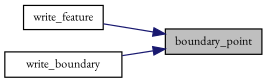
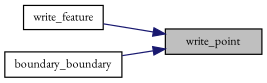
(214, 42) -> (214, 42)
(63, 65) -> (63, 65)
